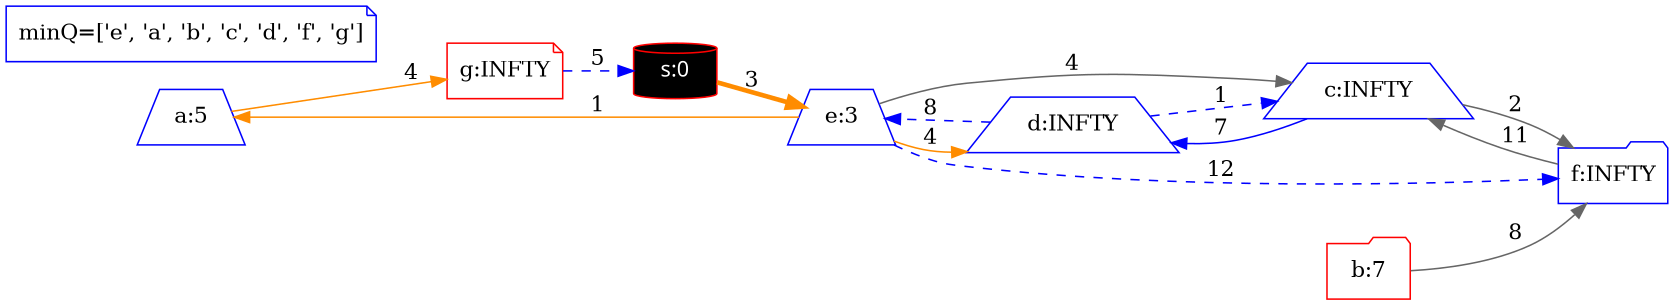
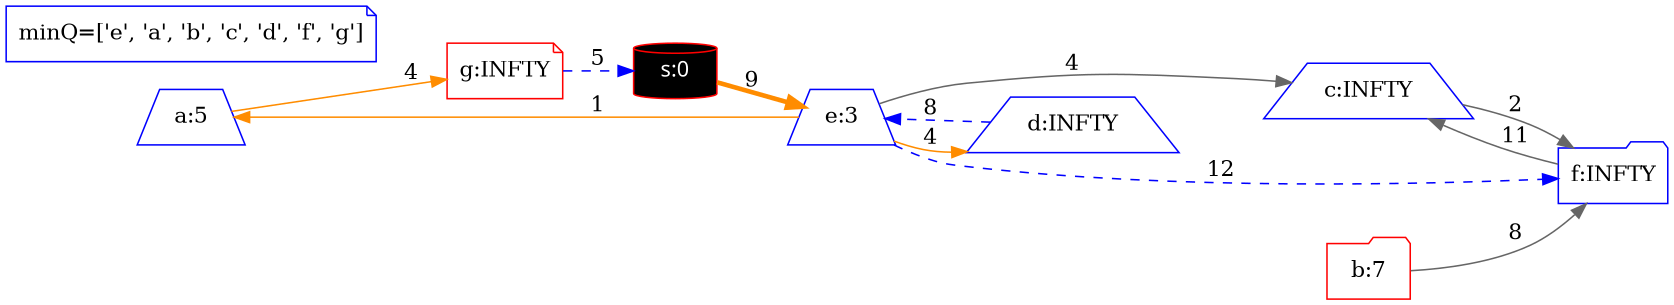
(752, 81) -> (752, 81)
(1206, 110) -> none
(1248, 138) -> none
